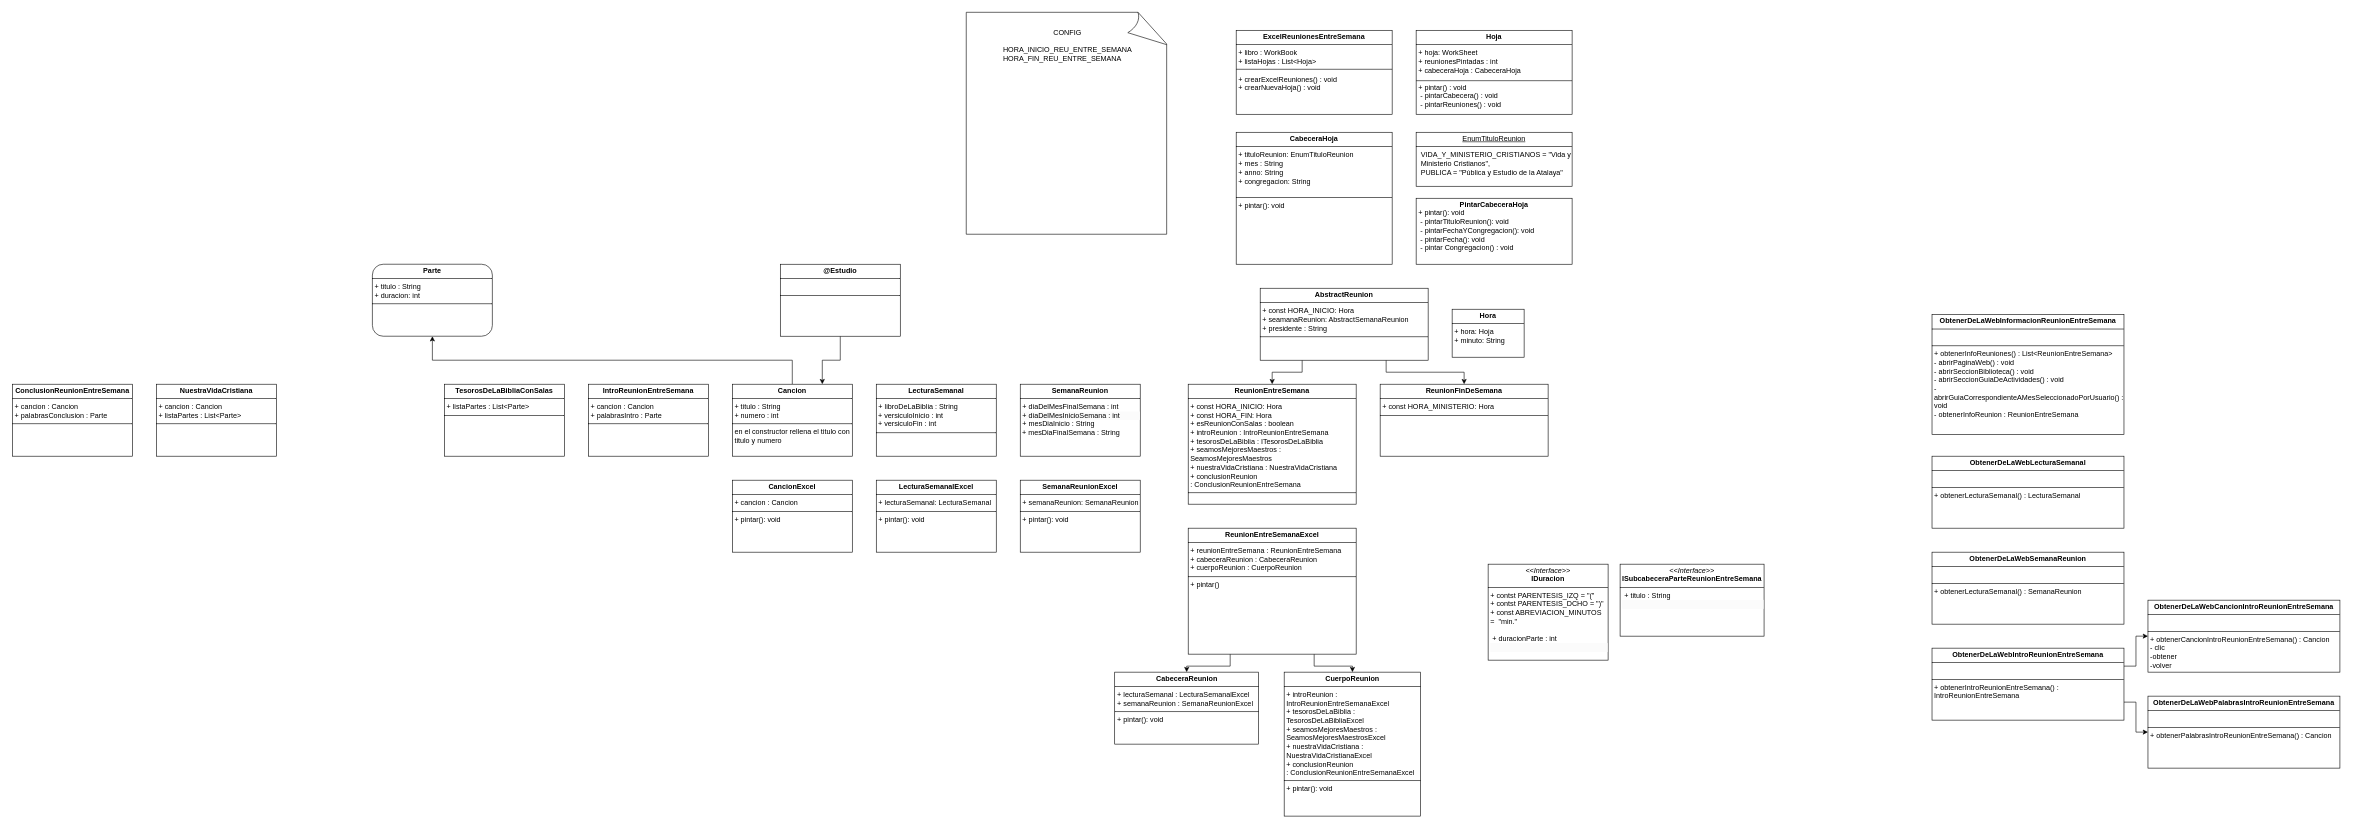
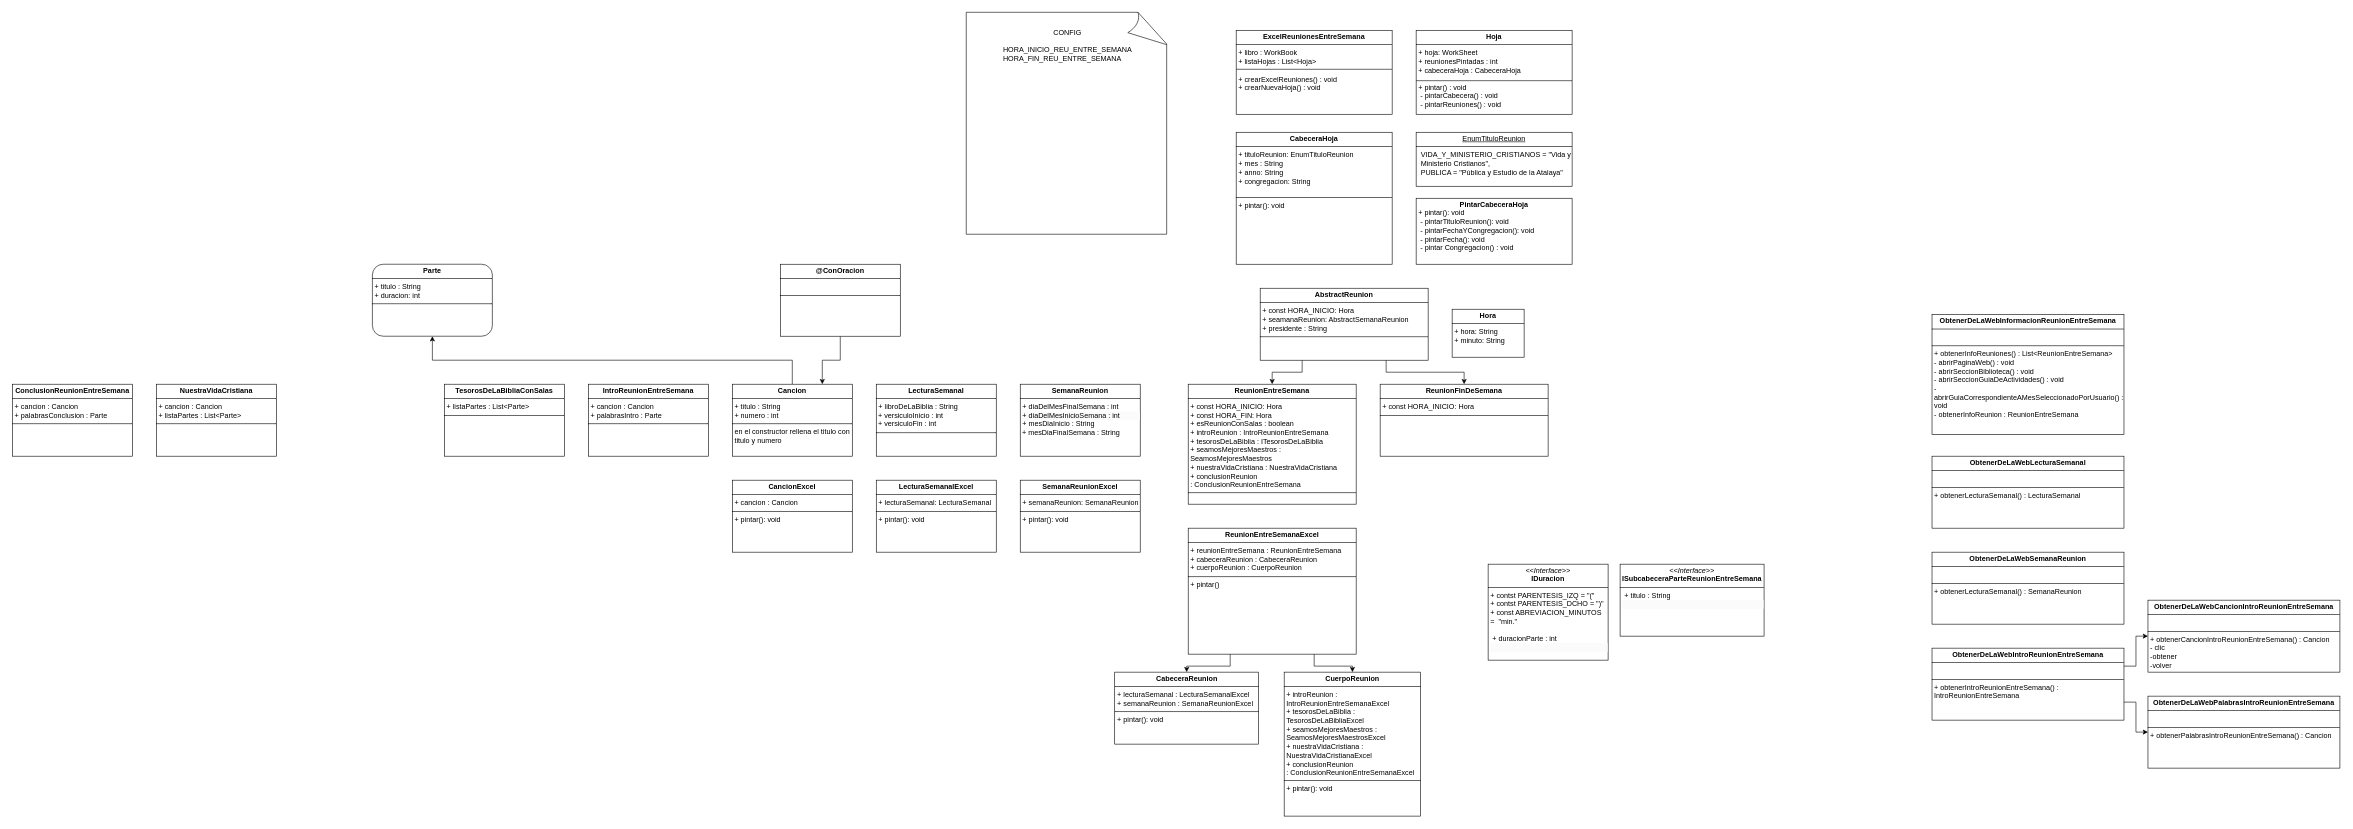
(795, 269) -> (802, 269)
(1480, 322) -> (1480, 322)
(1435, 393) -> (1427, 393)
